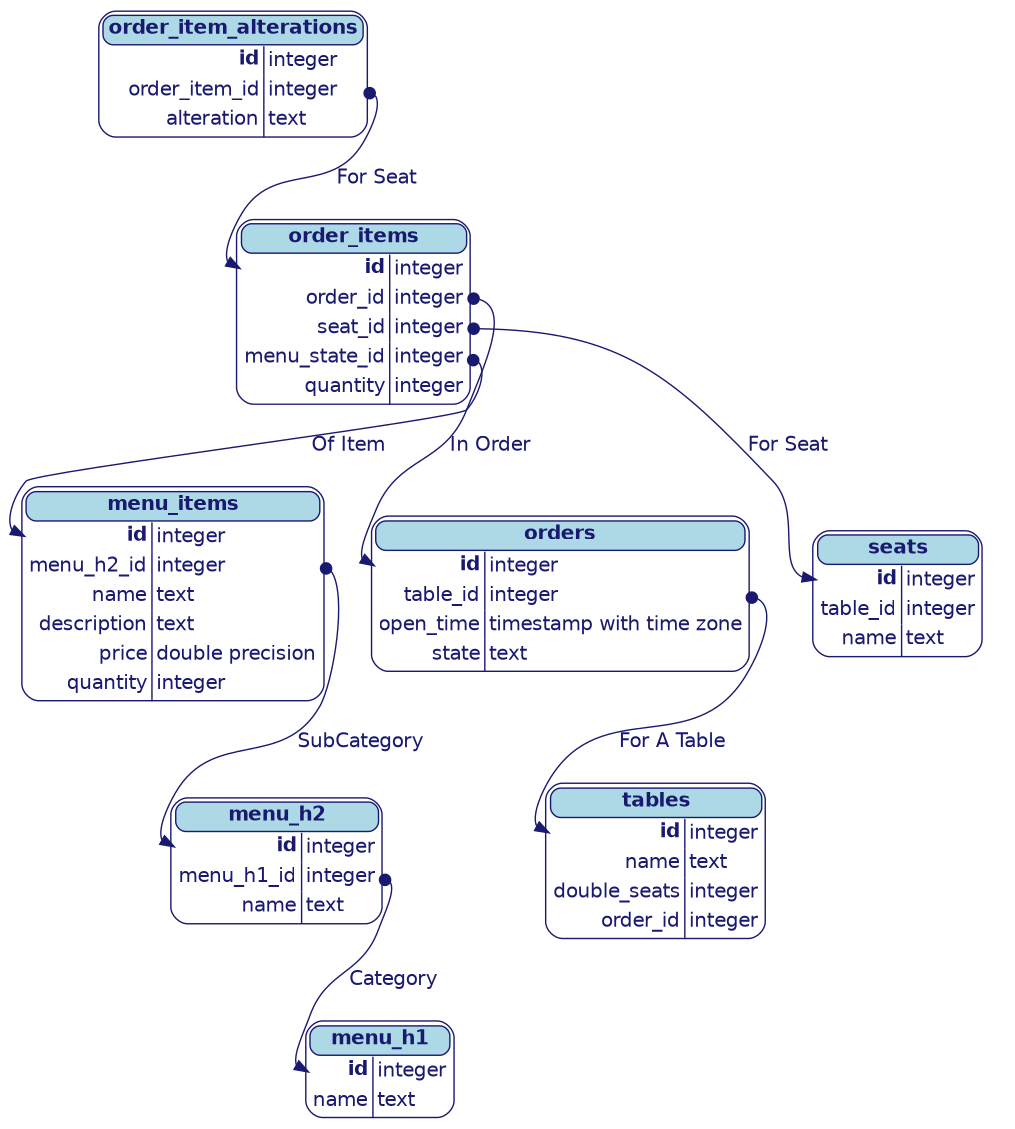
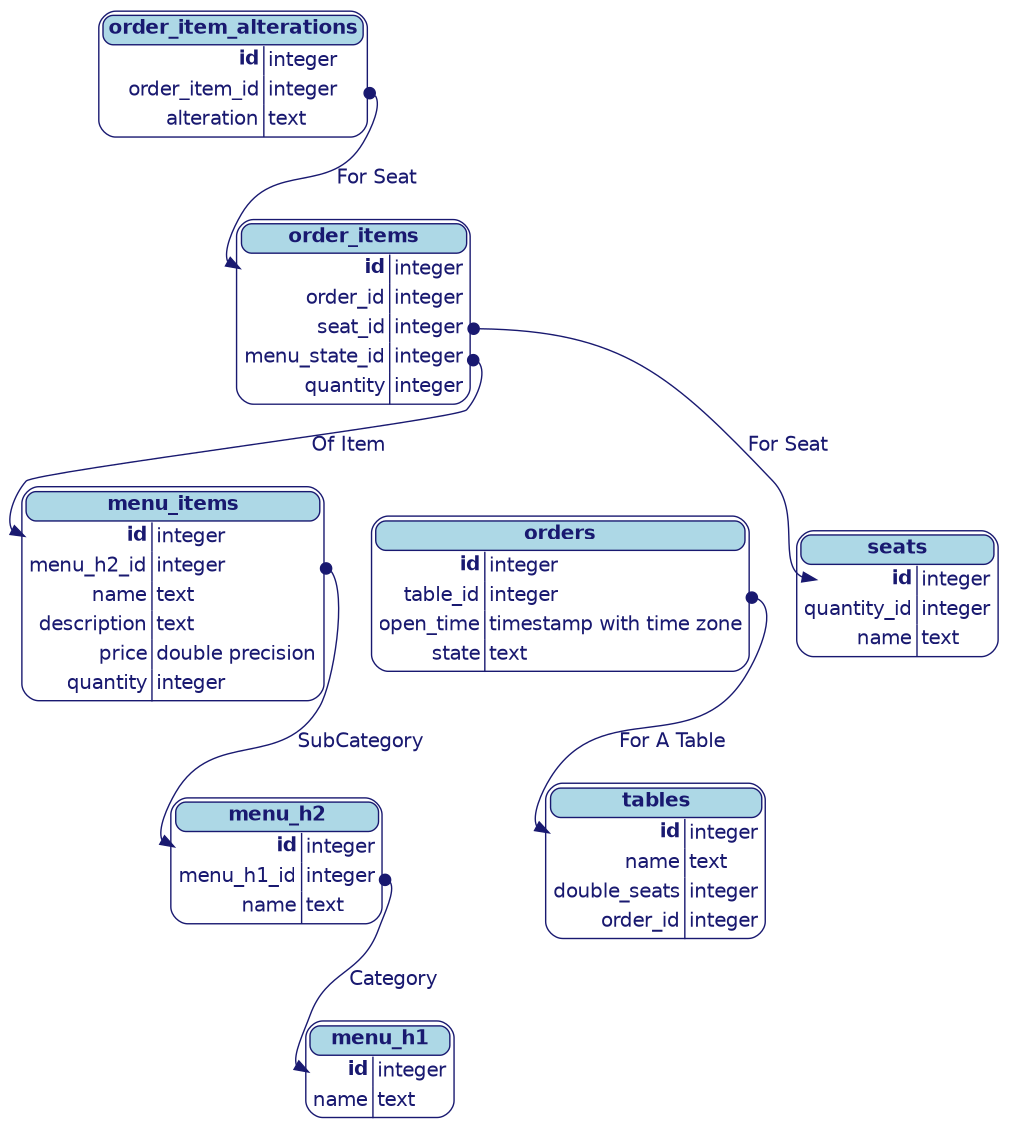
(449, 438) -> none
(859, 609) -> (858, 609)
